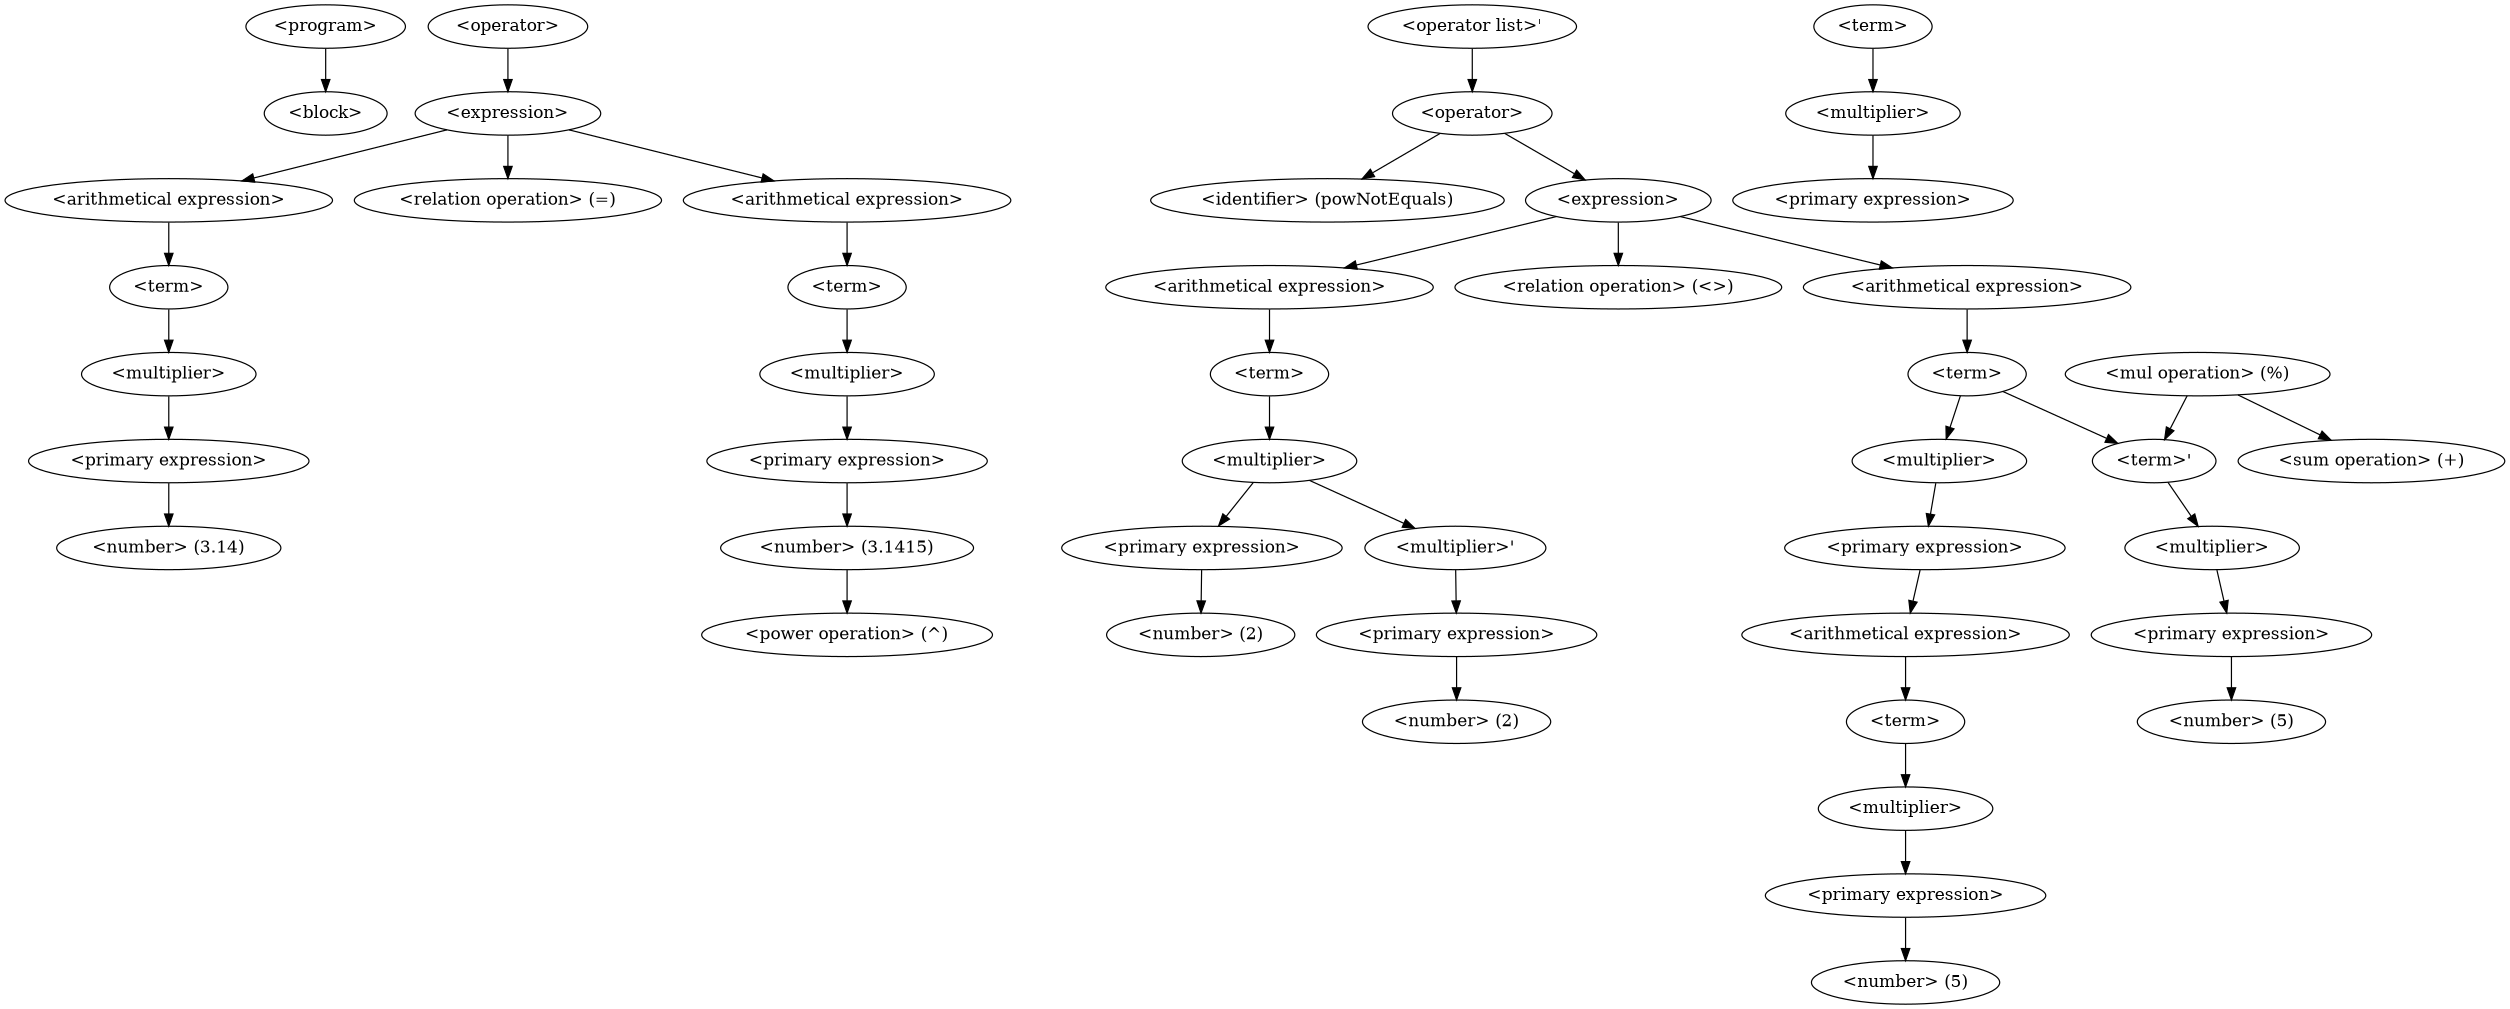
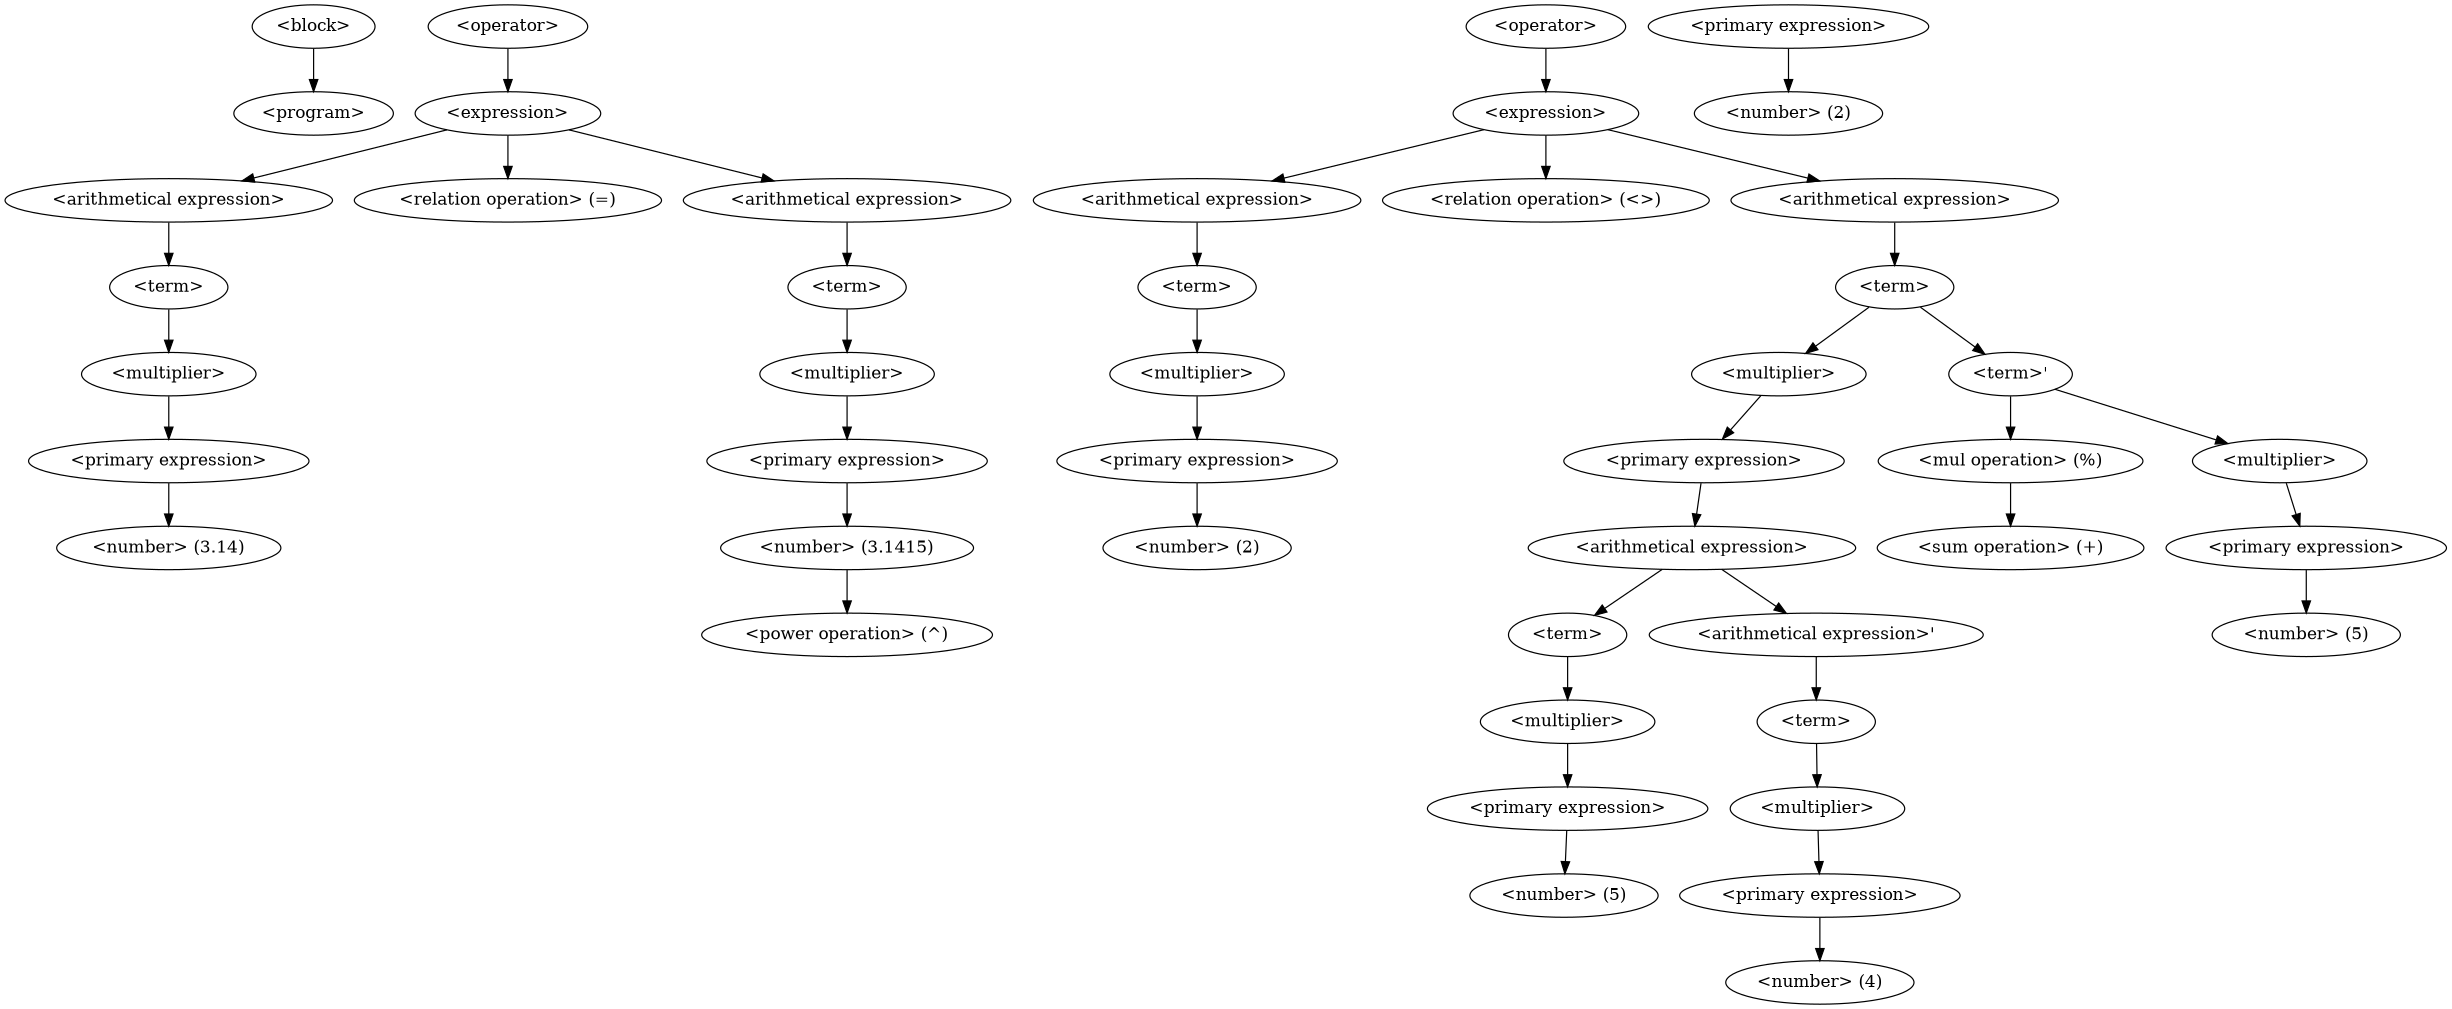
(1472, 27) -> none
(326, 64) -> (314, 64)
(1327, 200) -> none
(2179, 412) -> (2011, 412)
(1455, 548) -> none
none -> (1816, 635)
none -> (1820, 982)
